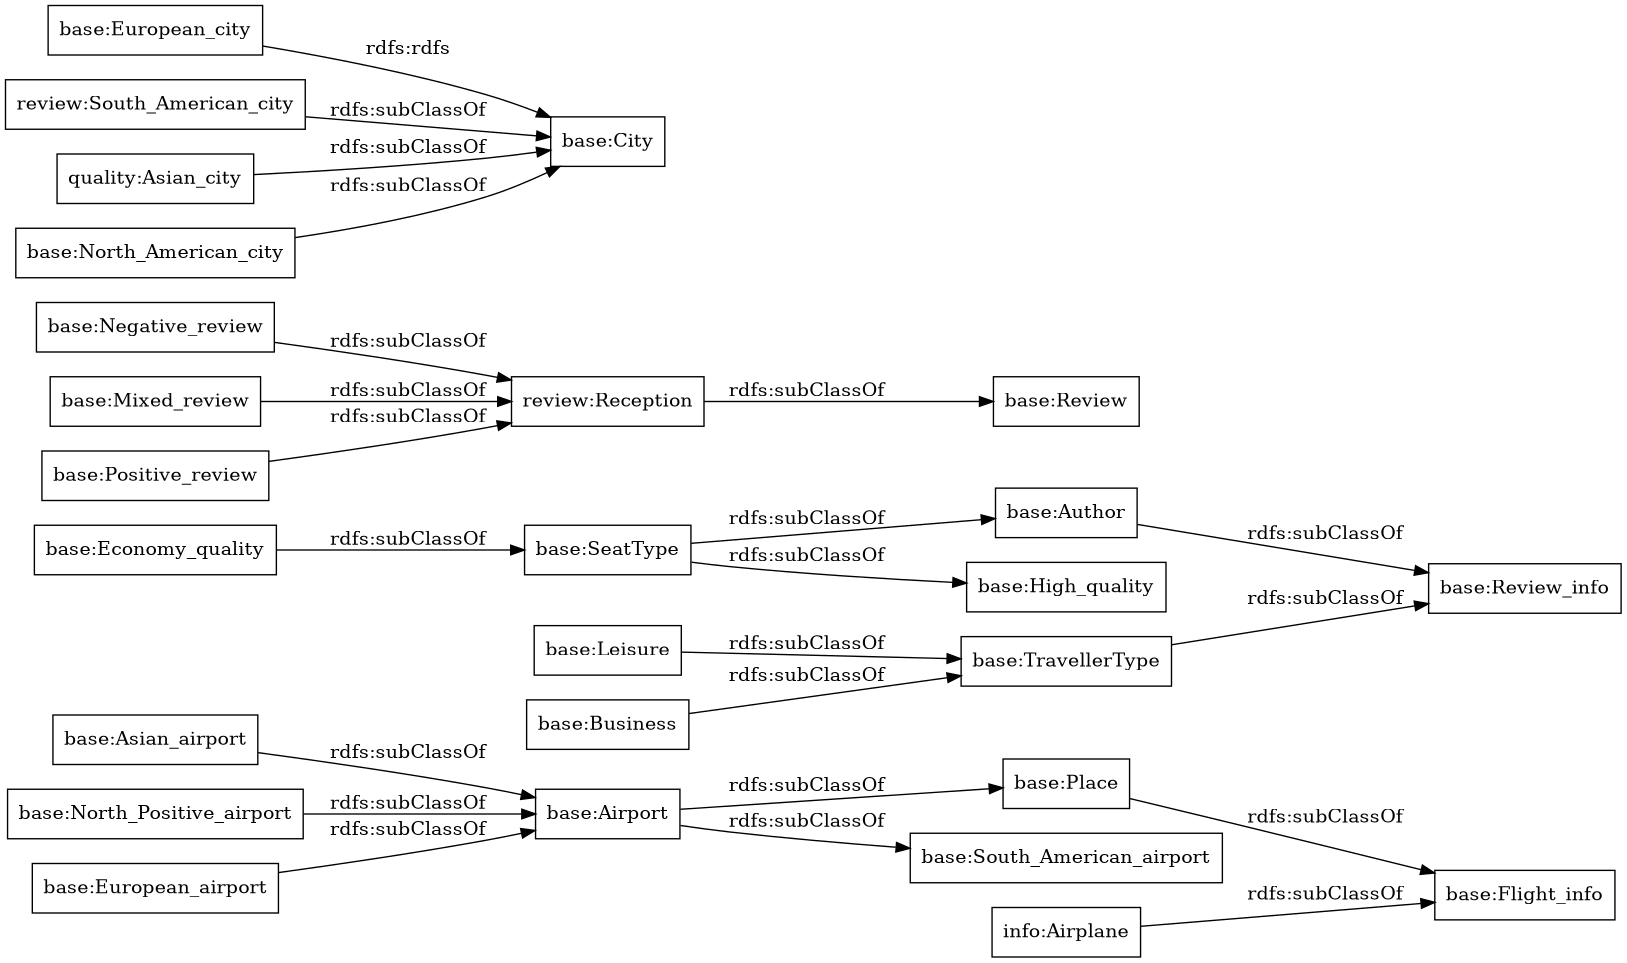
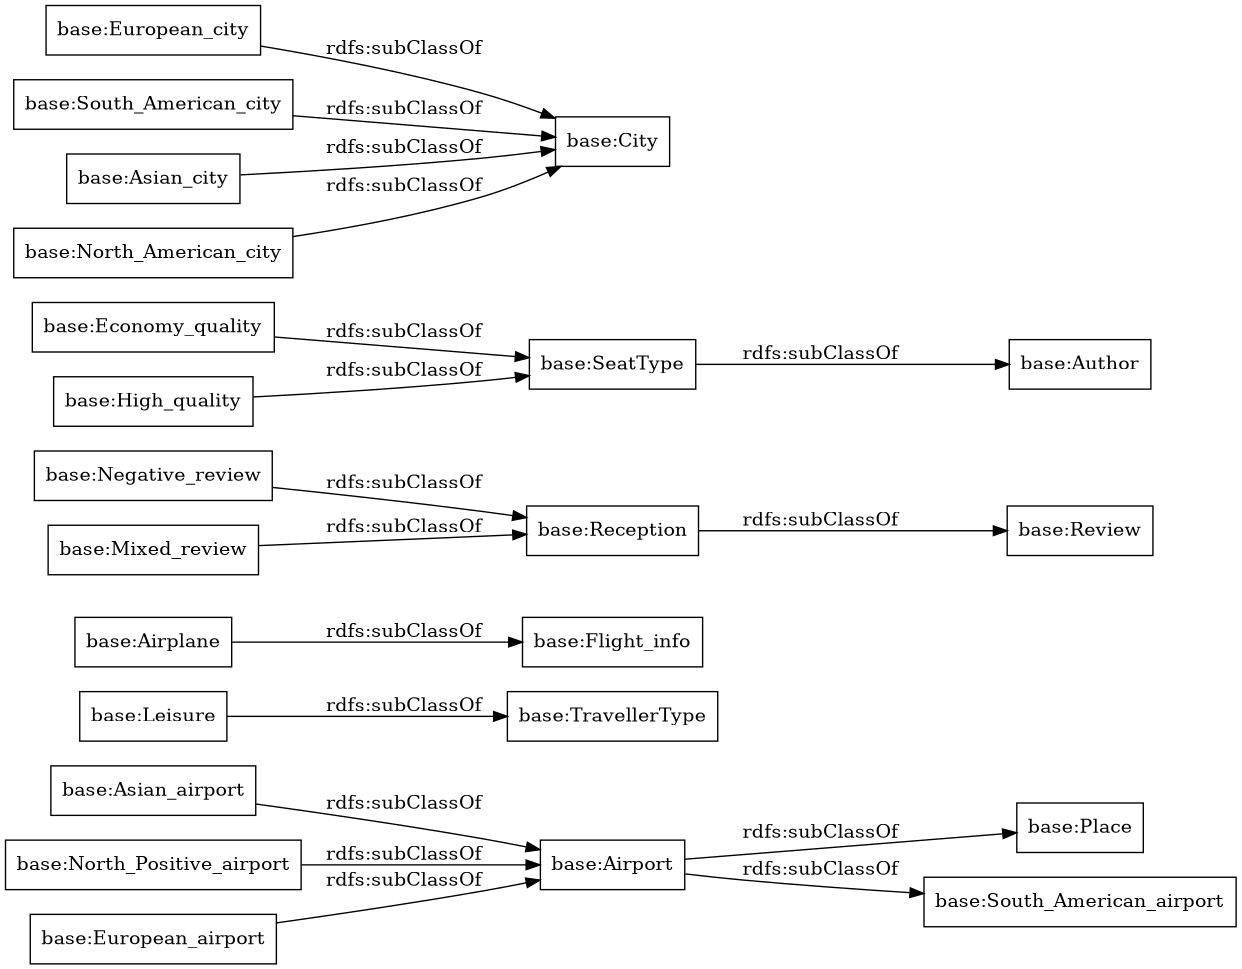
(408, 49) -> (404, 49)
(155, 104) -> (153, 104)
(155, 179) -> (153, 179)
(608, 402) -> (613, 531)
(155, 476) -> none
(822, 574) -> (384, 389)
(1525, 588) -> none
(608, 725) -> none
(1275, 834) -> none
(1066, 932) -> (153, 642)
